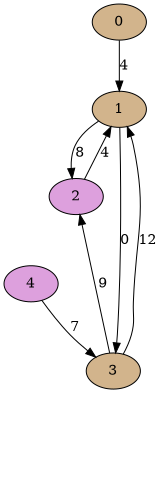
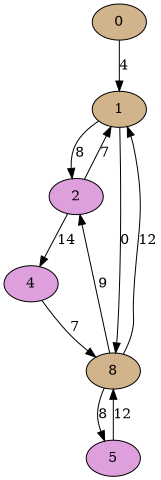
(105, 153) -> (105, 153)
none -> (56, 236)
(113, 371) -> (113, 371)
none -> (113, 458)
